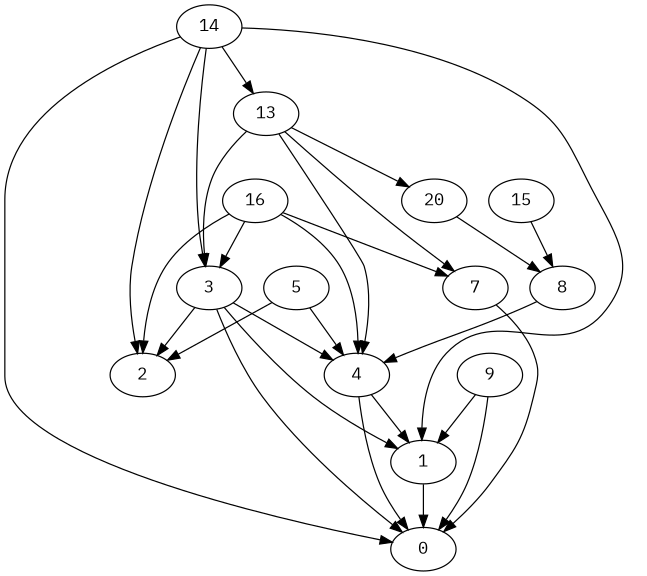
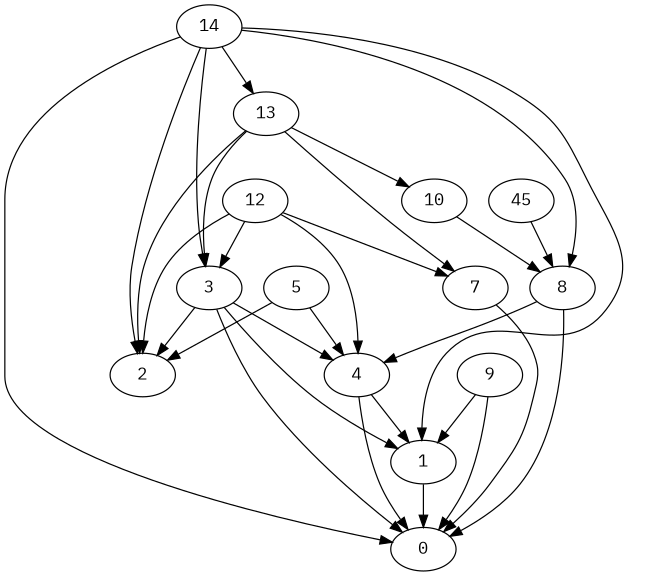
none -> (455, 88)
(255, 201) -> (255, 201)
(434, 201) -> (434, 201)
(521, 201) -> (521, 201)
(340, 227) -> (164, 222)
none -> (545, 437)
